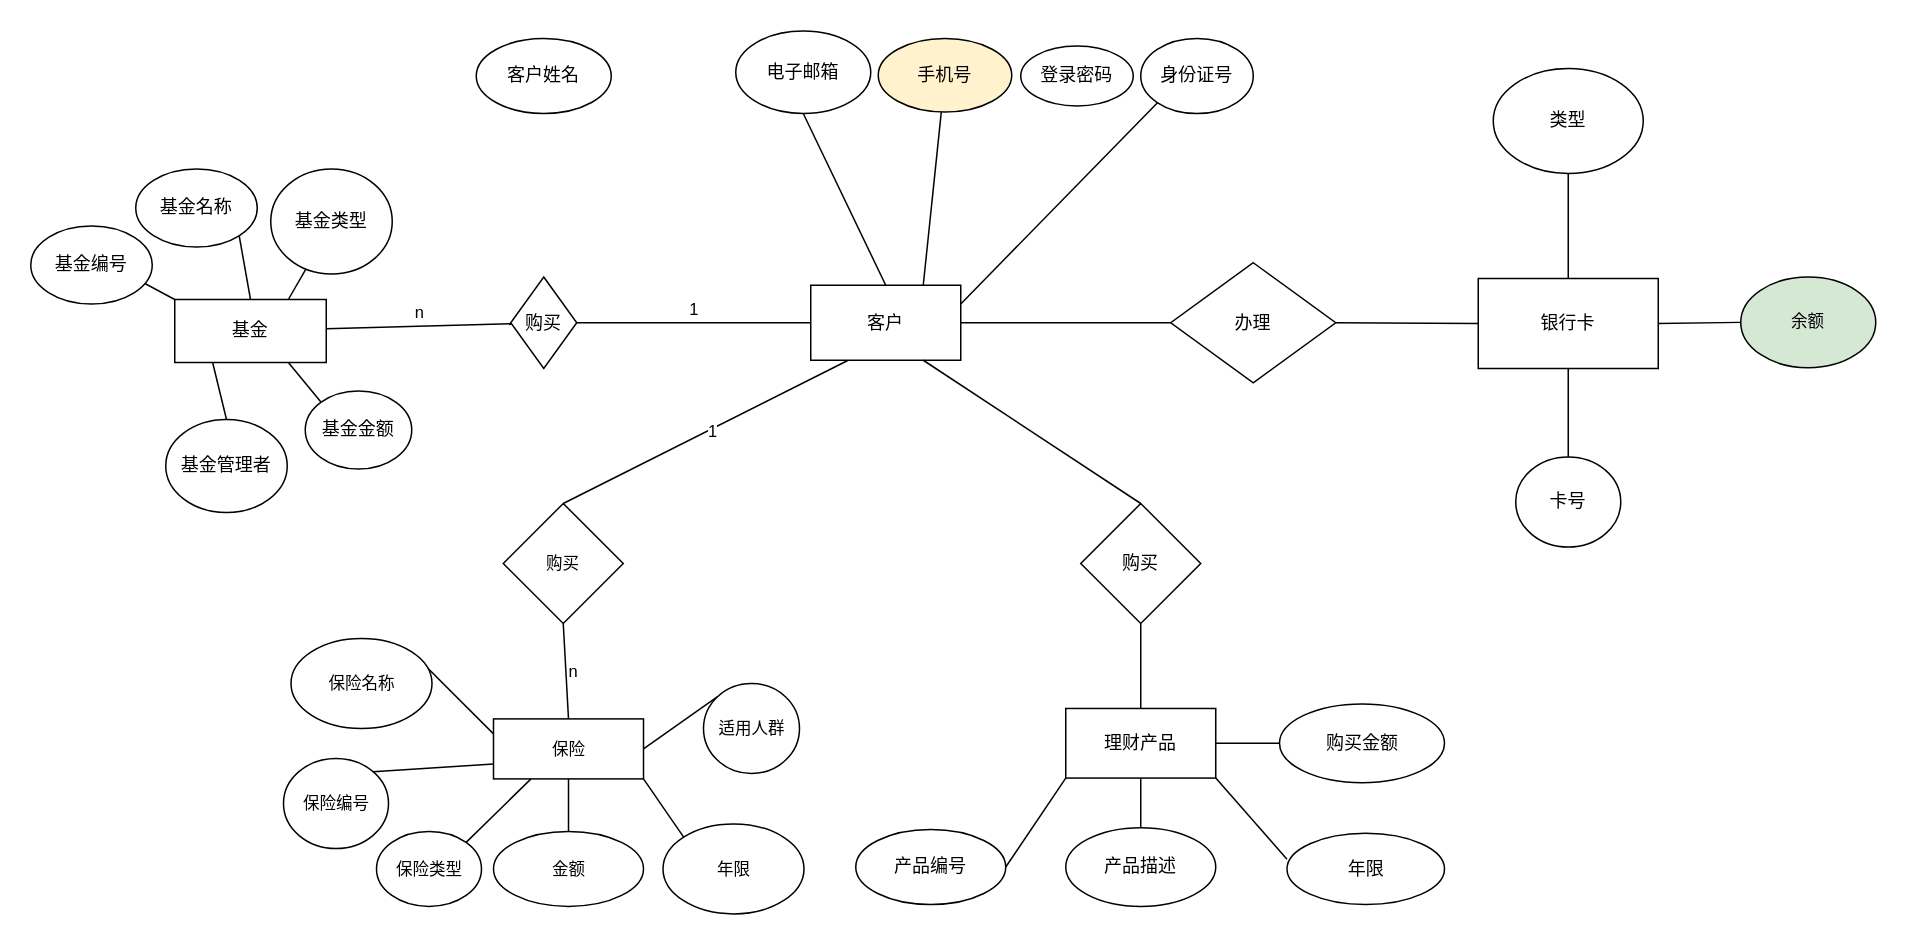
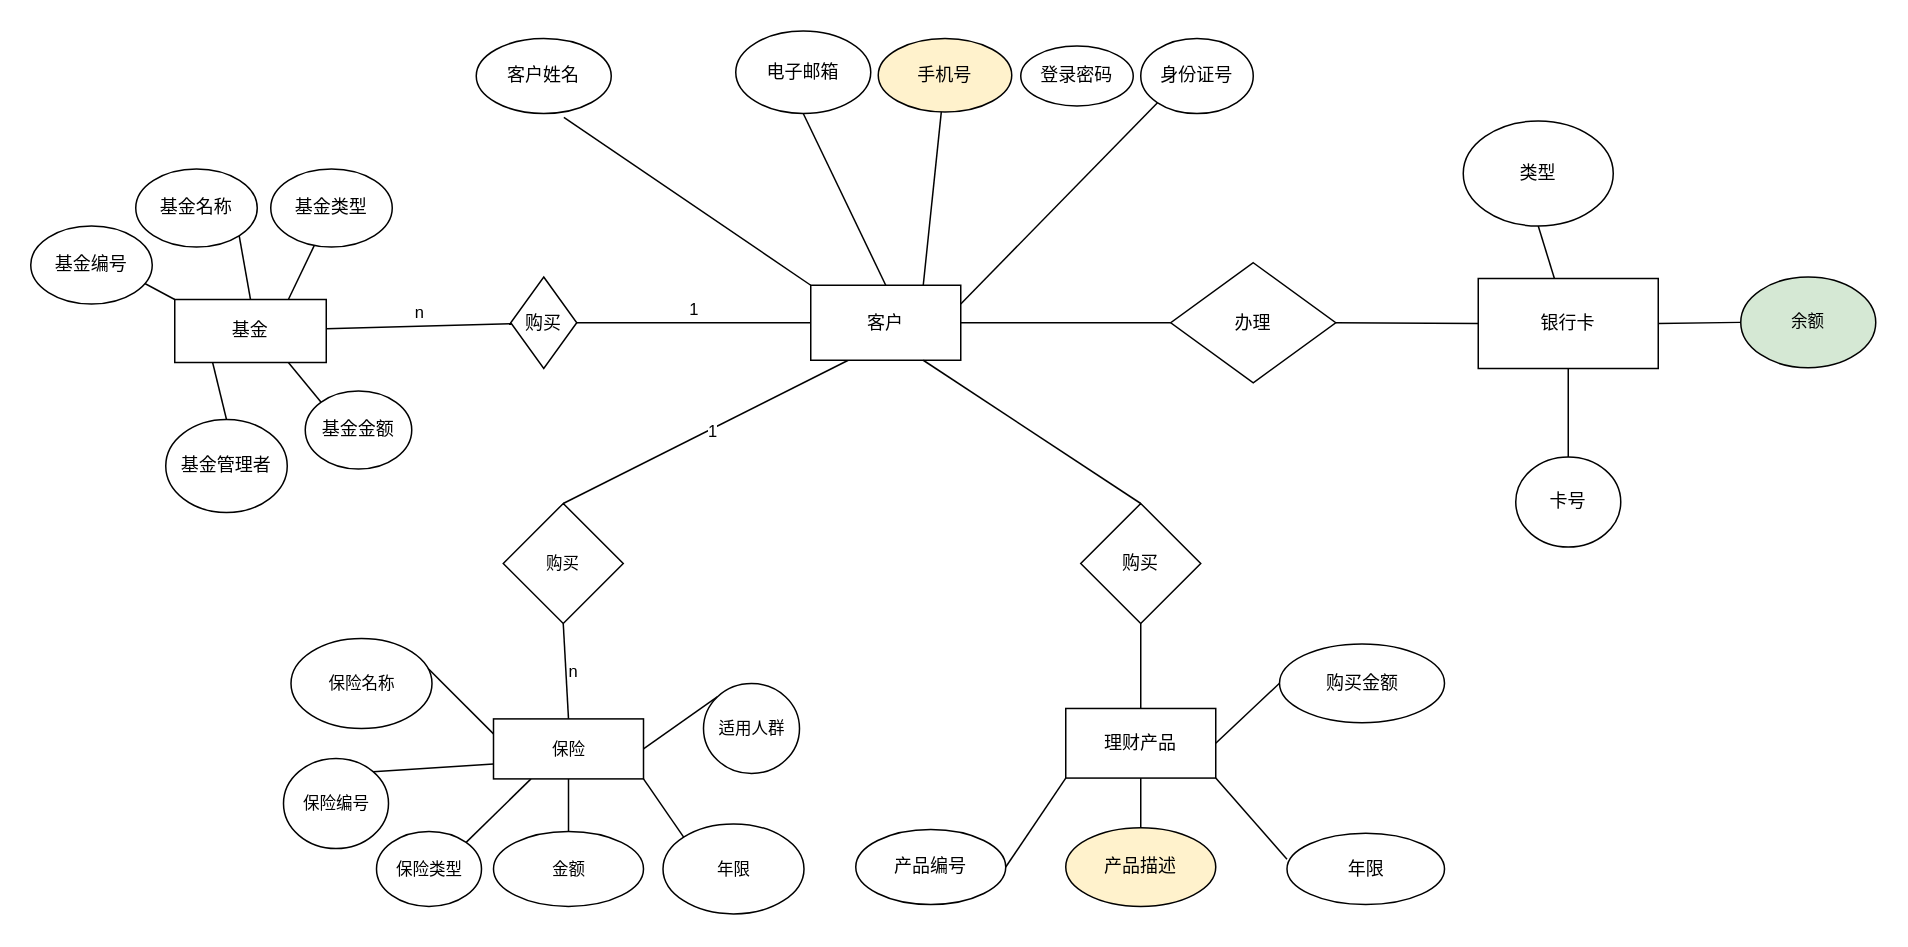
(1568, 121) -> (1538, 173)
none -> (687, 201)
(332, 221) -> (332, 208)
(1362, 743) -> (1362, 683)
(1141, 867) -> (1141, 867)
